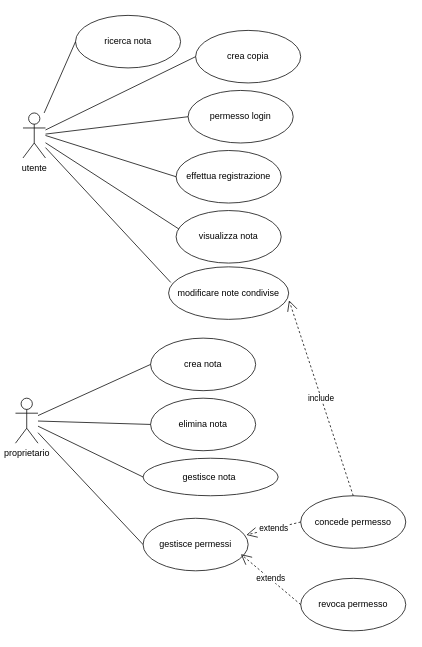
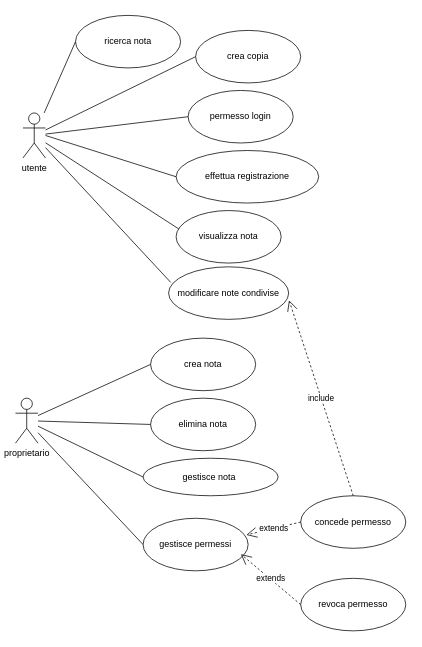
(228, 177) -> (247, 177)
